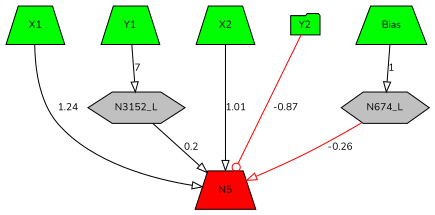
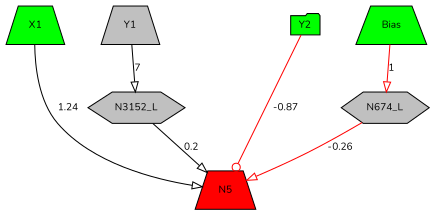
(130, 25) -> (130, 25)
(225, 25) -> none
(389, 63) -> (389, 63)
